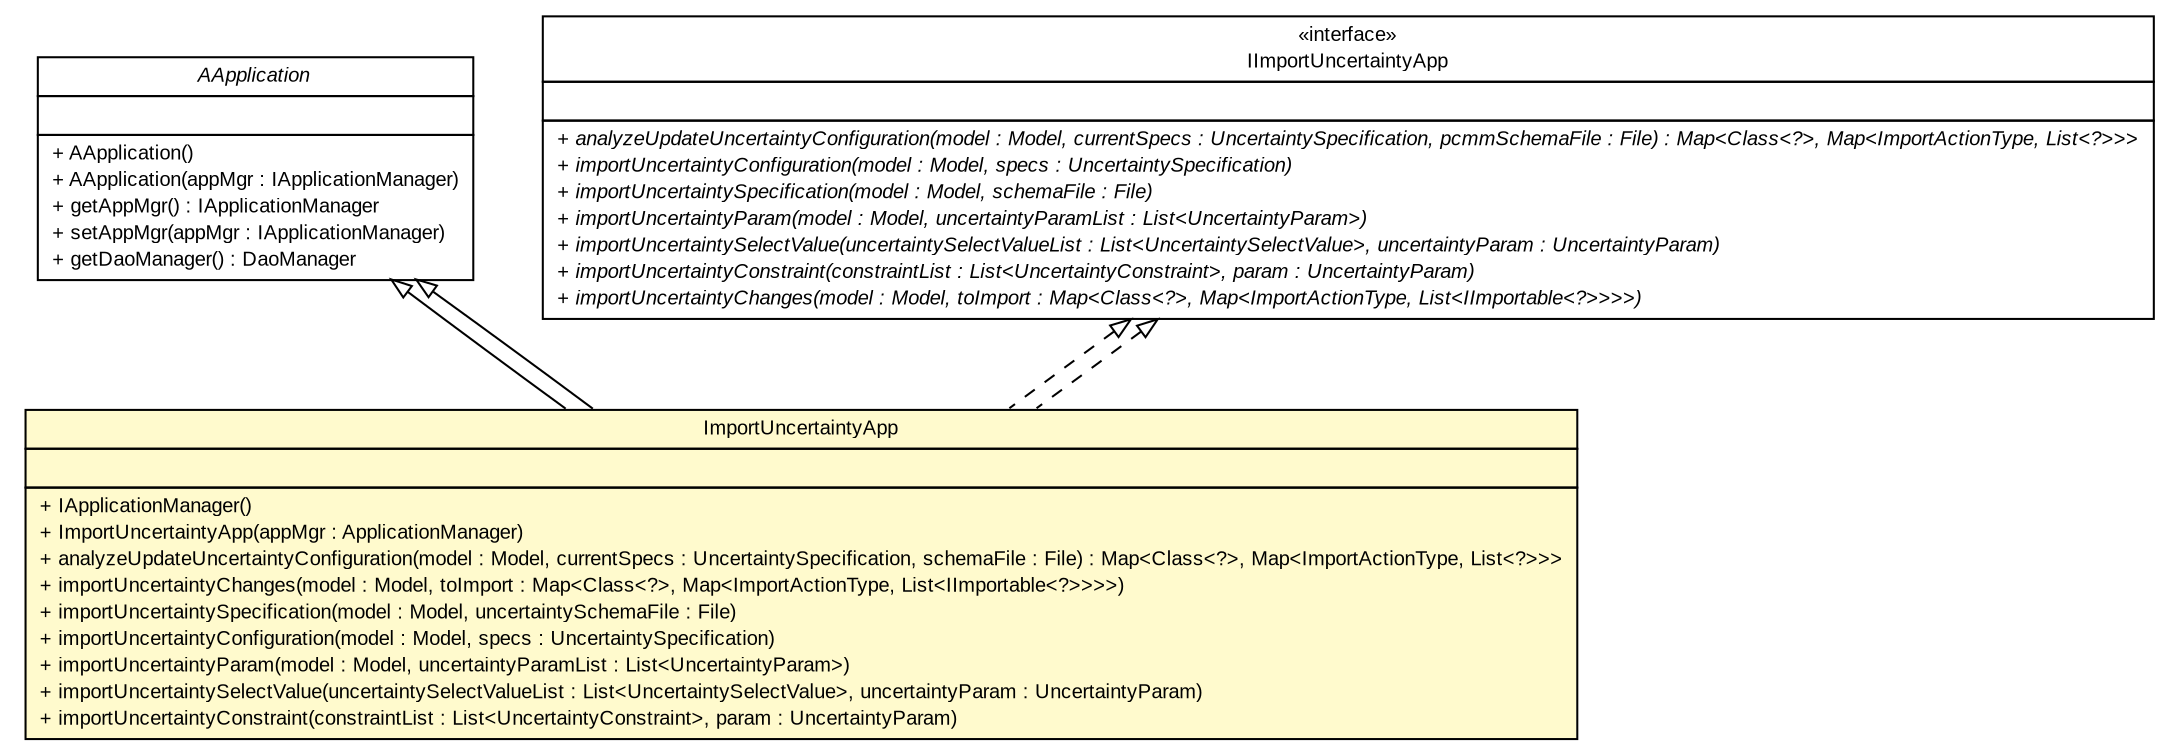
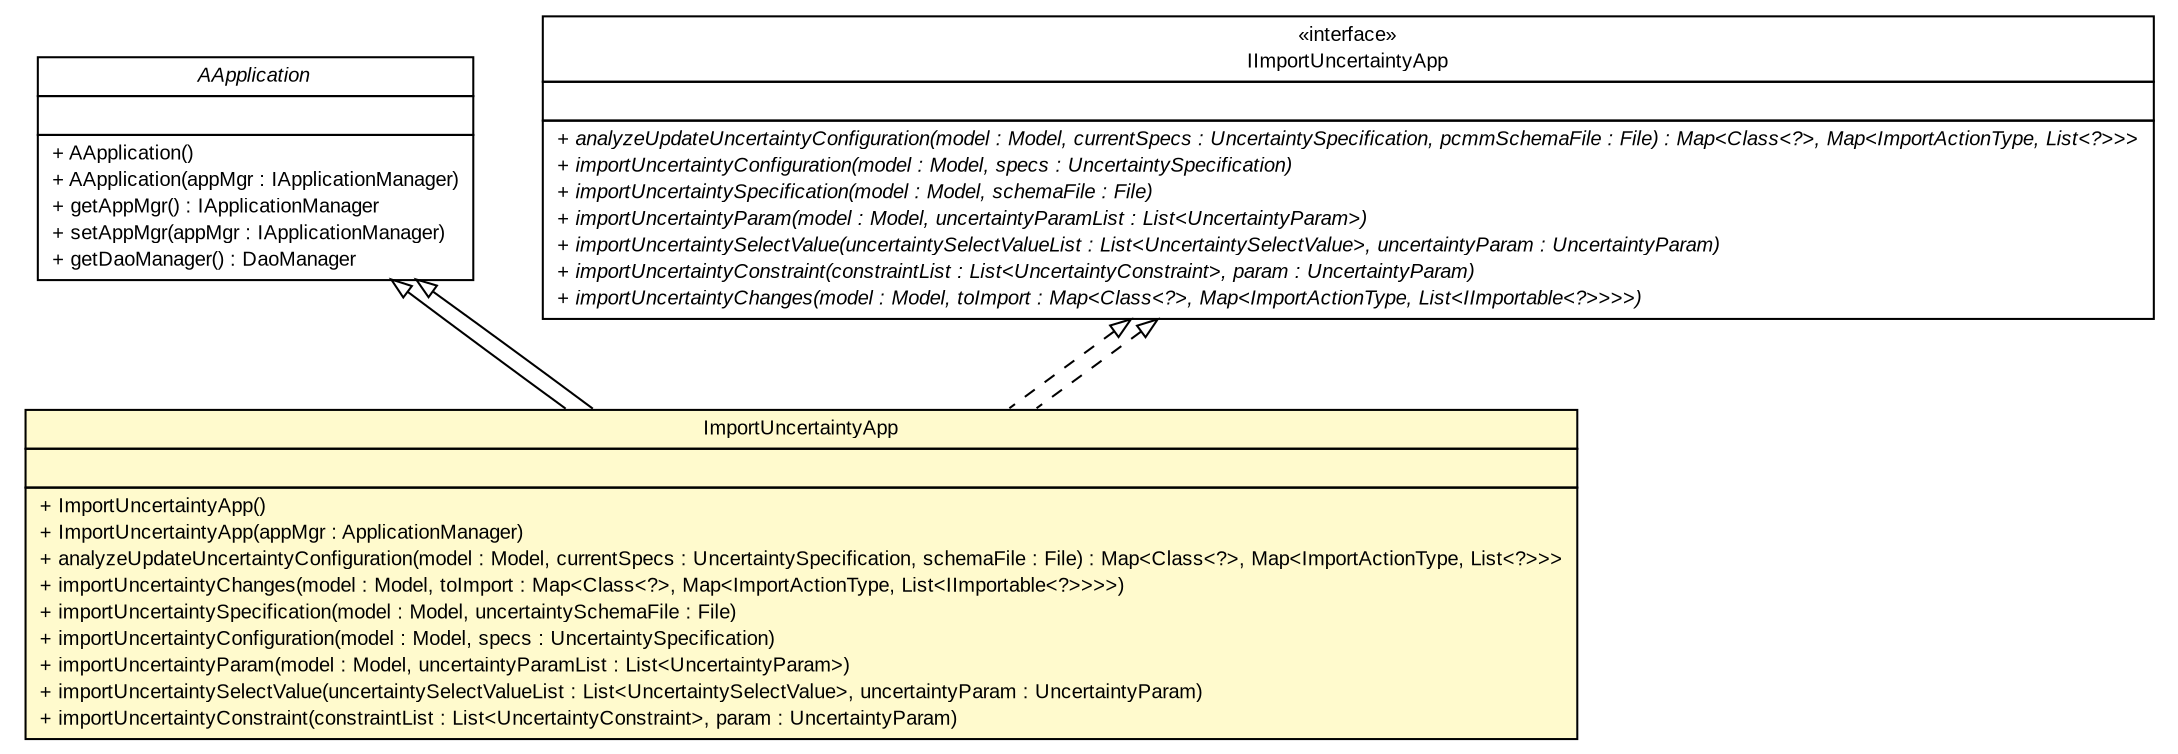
(146, 506) -> (153, 506)
